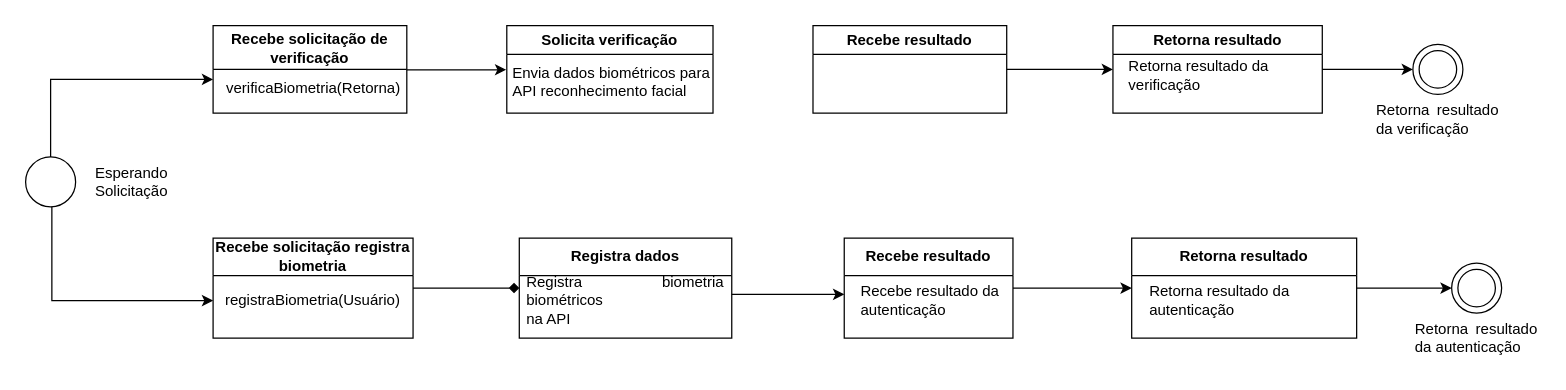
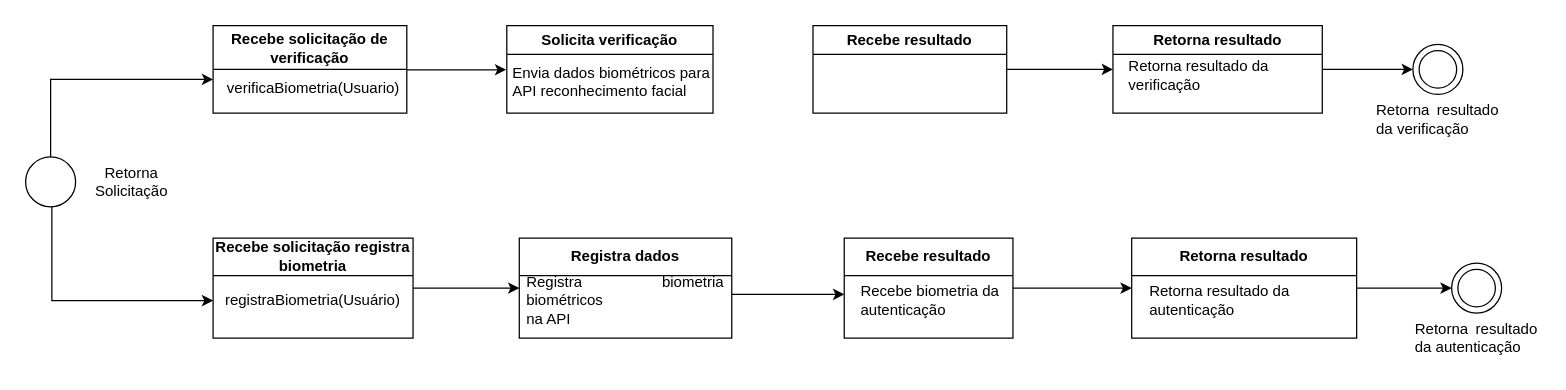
(314, 88) -> (314, 88)
(132, 182) -> (132, 182)
(508, 288) -> (509, 288)
(933, 301) -> (933, 301)
